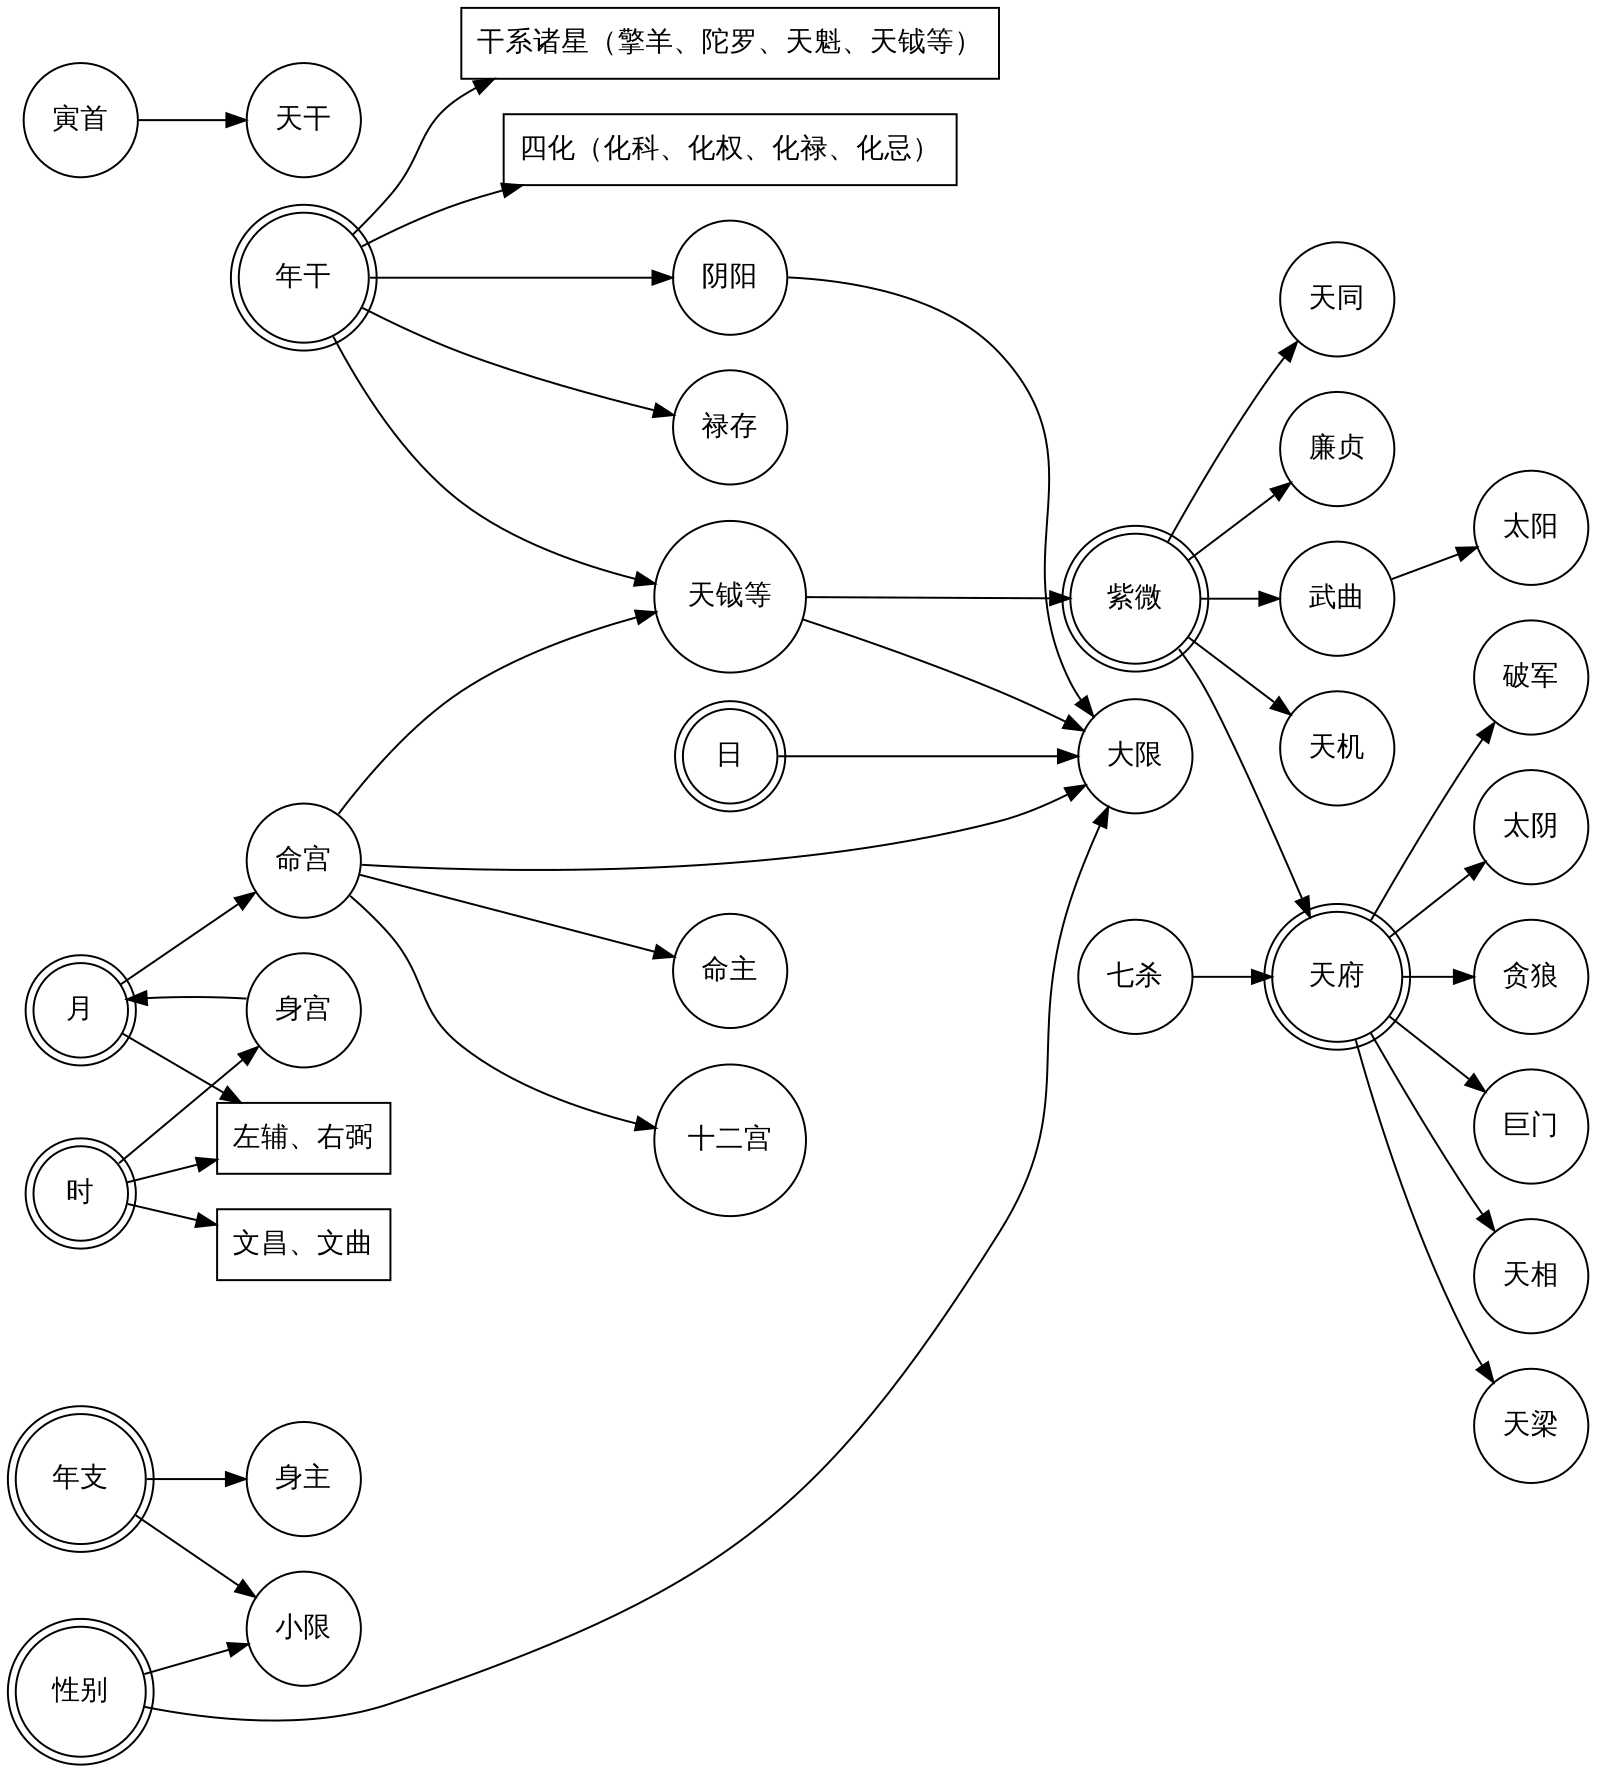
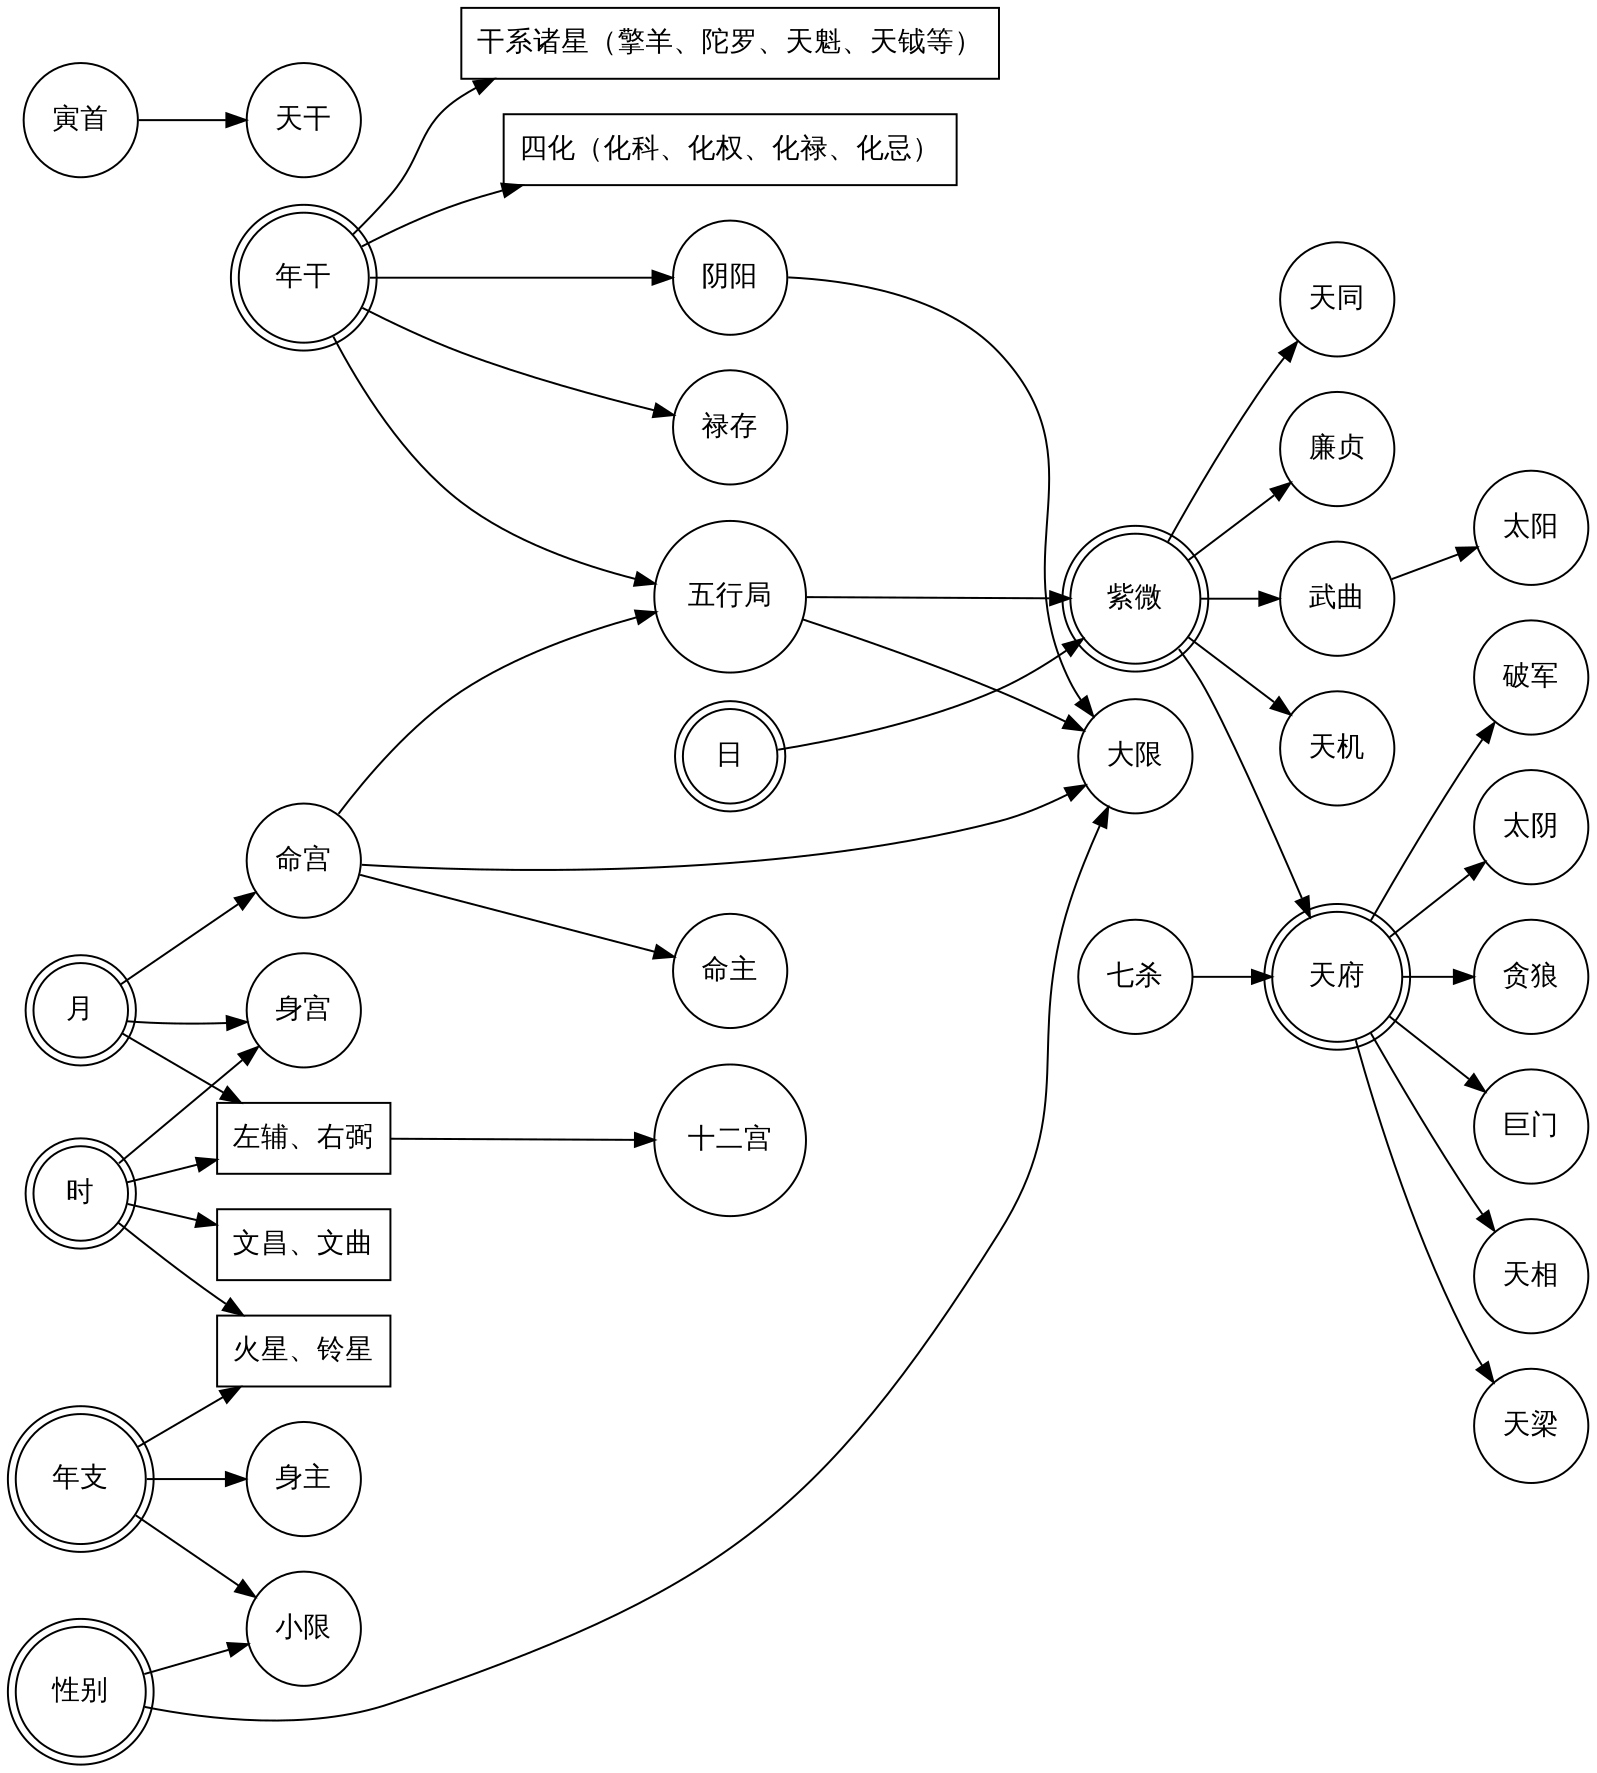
(730, 597) -> (730, 597)
(918, 756) -> (928, 715)
(197, 997) -> (177, 1023)
(463, 1047) -> (513, 1139)
none -> (304, 1351)
